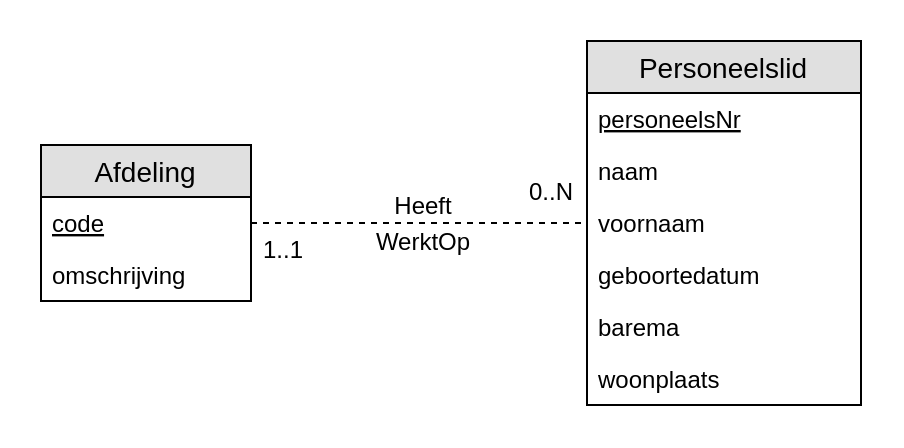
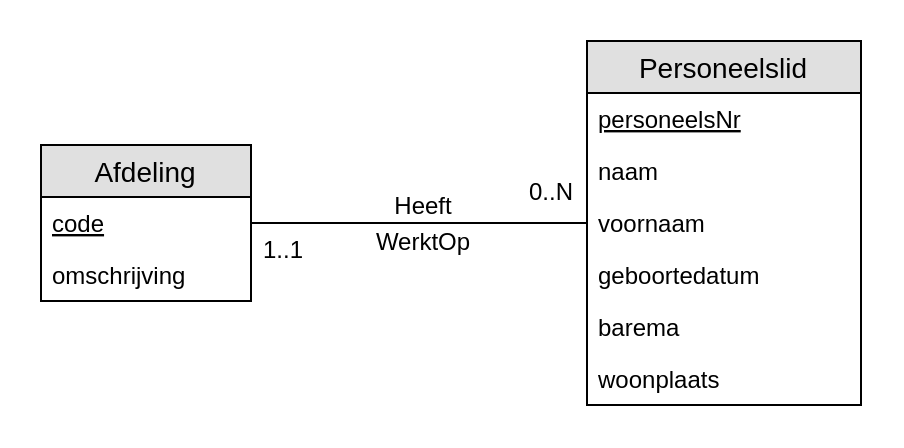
(420, 223) -> (420, 223)
